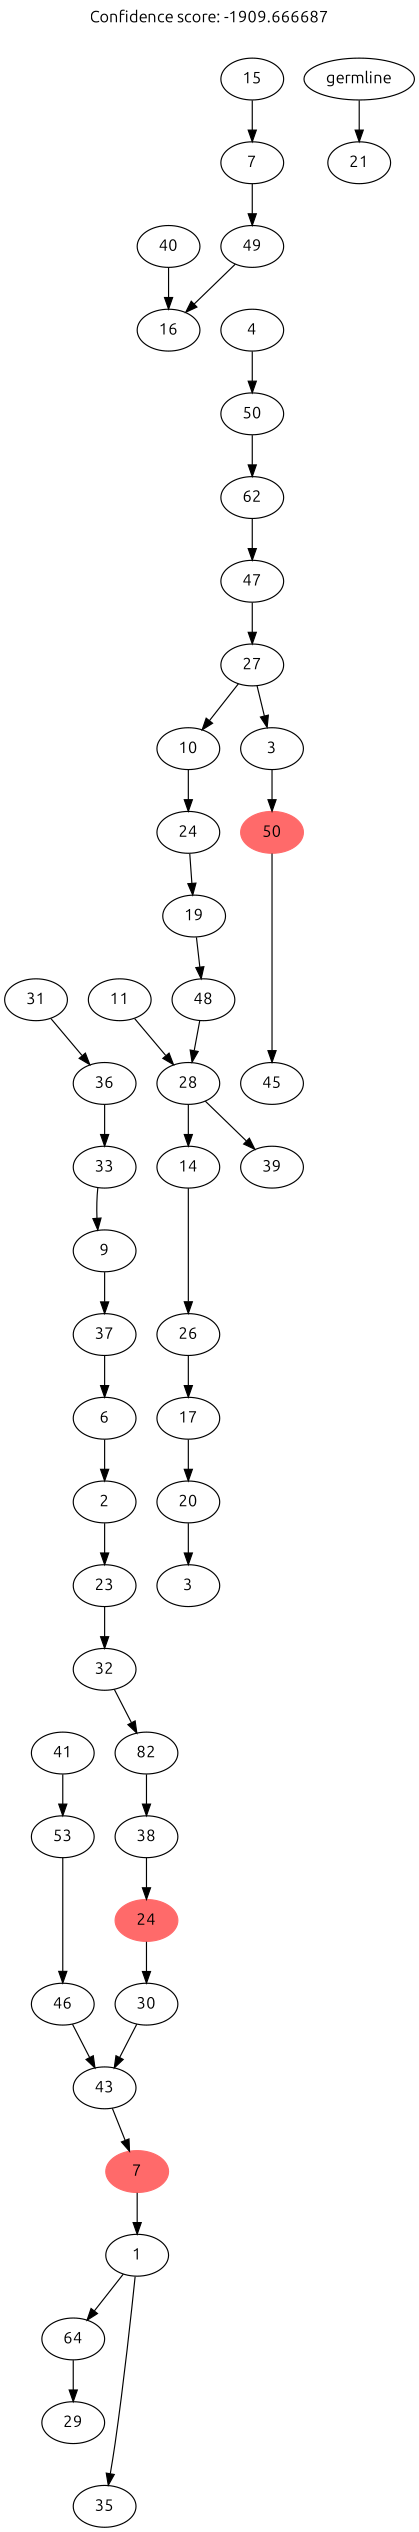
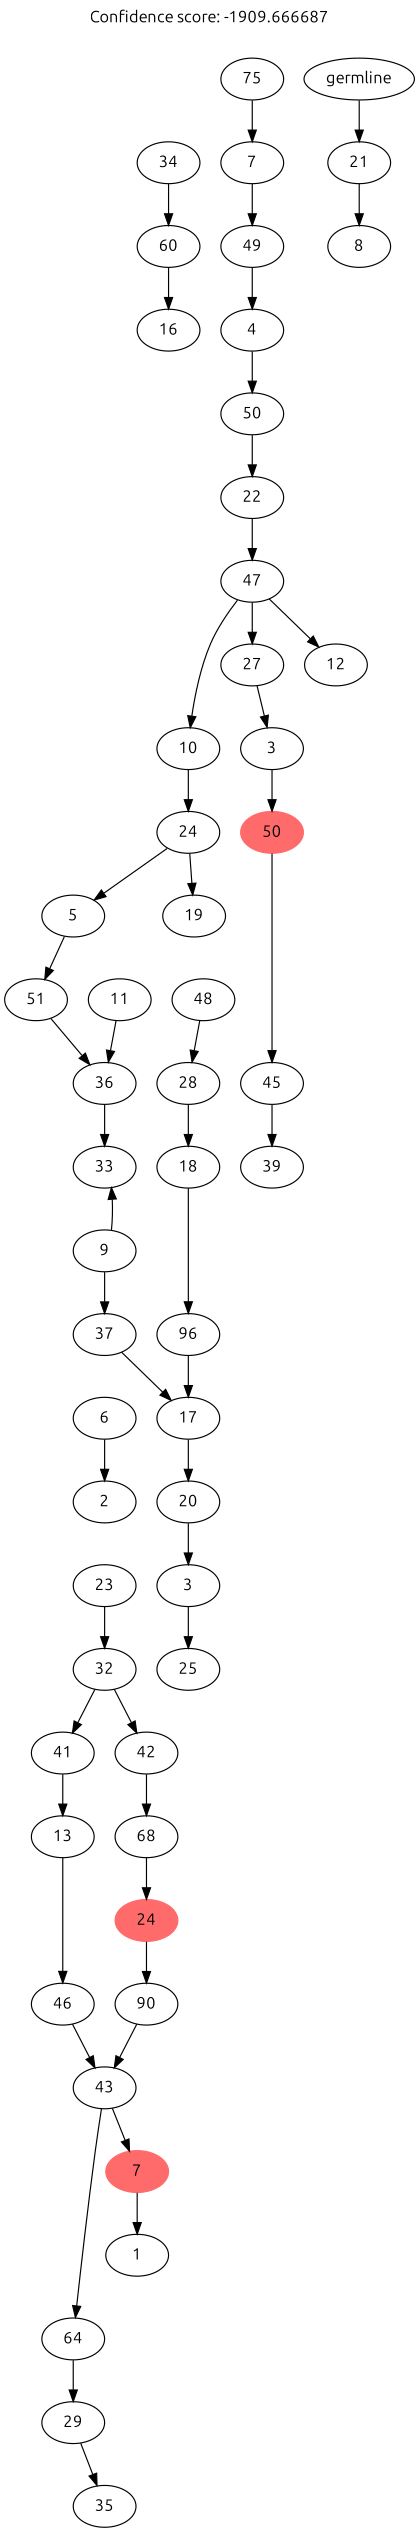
(252, 79) -> (252, 79)
none -> (169, 163)
(169, 246) -> (169, 246)
none -> (359, 246)
(215, 284) -> (252, 283)
(252, 498) -> (252, 498)
none -> (336, 665)
(224, 702) -> (206, 655)
none -> (73, 916)
(198, 952) -> none
(36, 1000) -> (36, 1000)
(150, 1037) -> (113, 1035)
(226, 1121) -> (272, 1120)
(188, 1167) -> (188, 1167)
(97, 1203) -> (112, 1215)
(188, 1335) -> (188, 1335)
(105, 1371) -> (142, 1372)
(105, 1538) -> none
none -> (188, 1669)
none -> (86, 1706)
(146, 1753) -> (146, 1753)
(63, 1837) -> (63, 1837)
(146, 1837) -> (146, 1837)
(146, 2004) -> (146, 2004)
(109, 2293) -> (88, 2207)
(124, 2375) -> (87, 2459)
